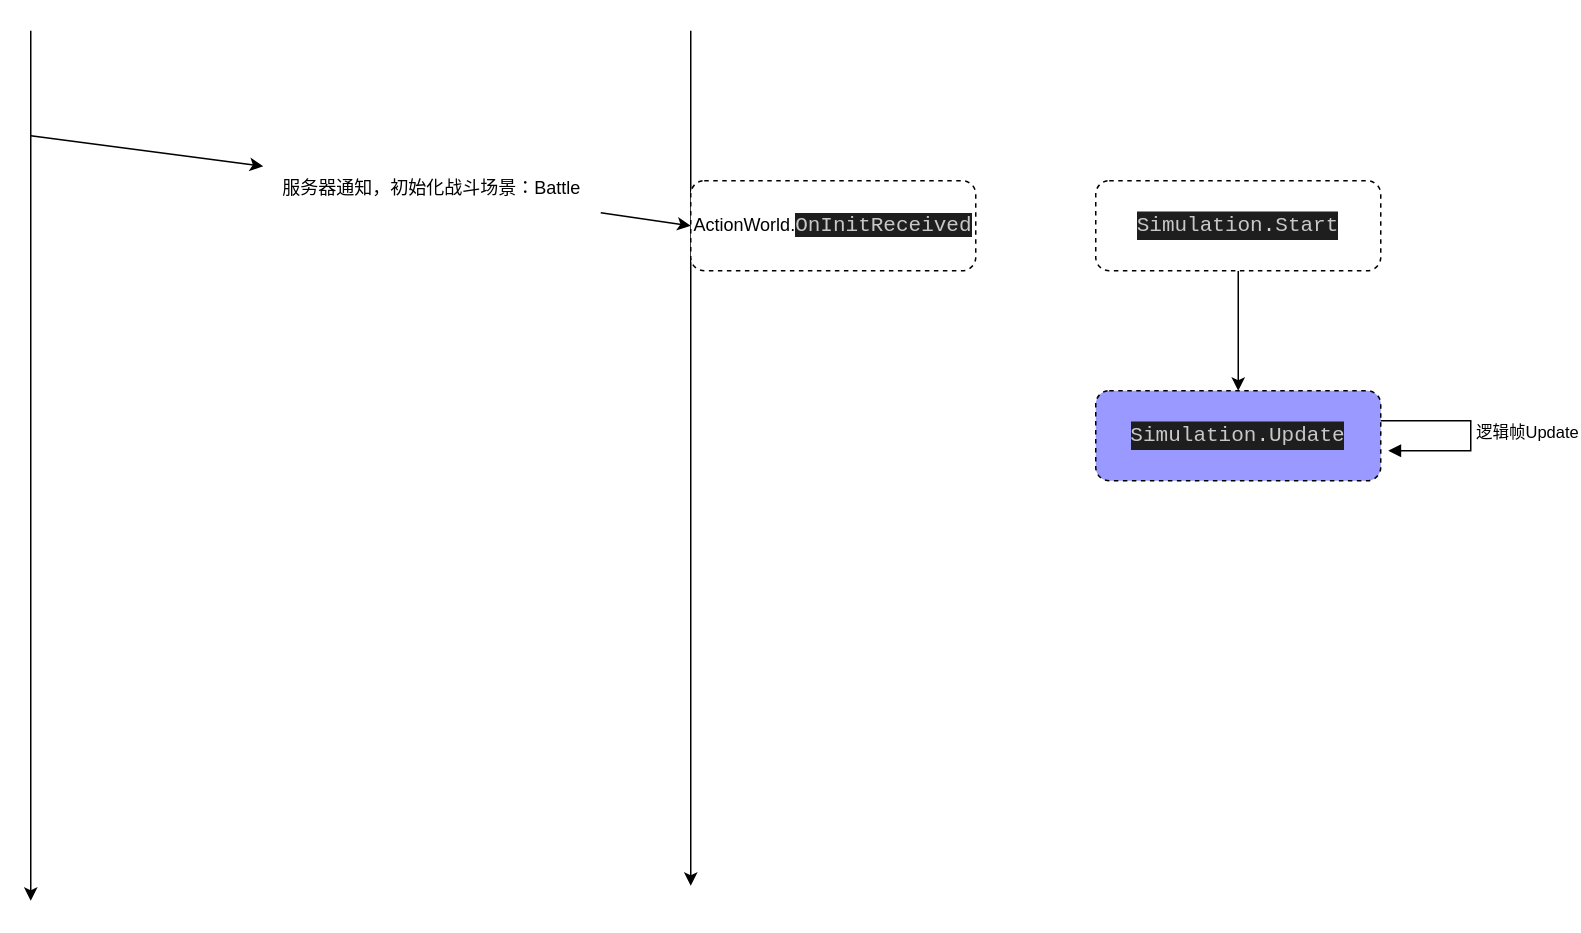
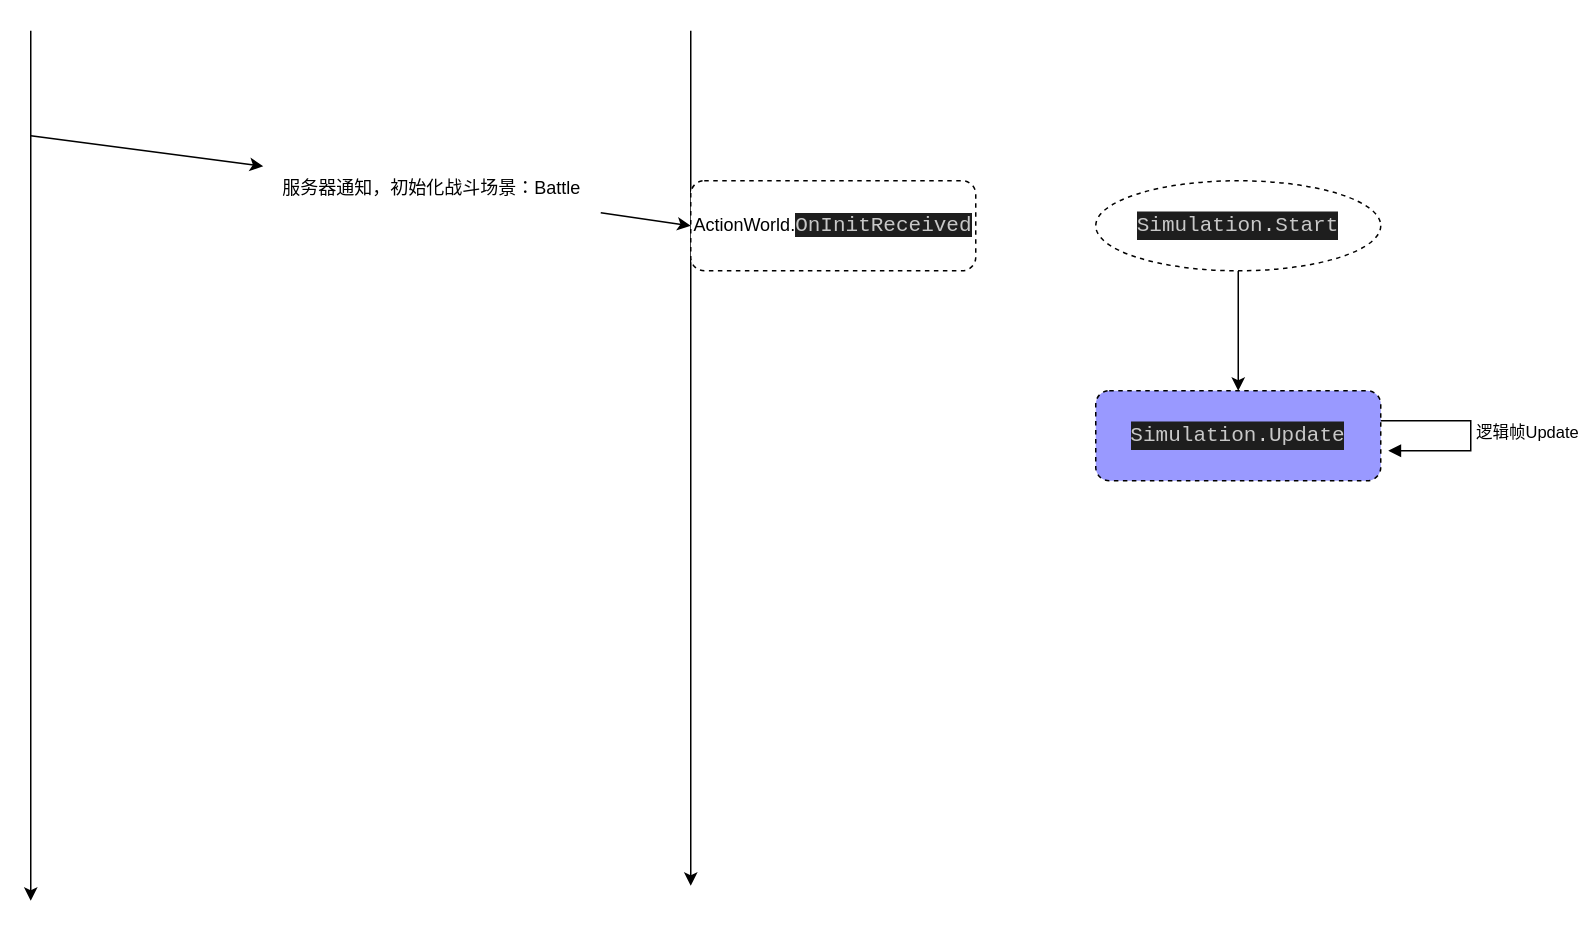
(1238, 226) -> (1238, 226)
